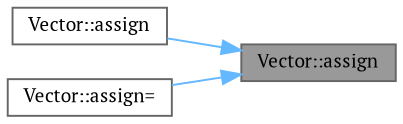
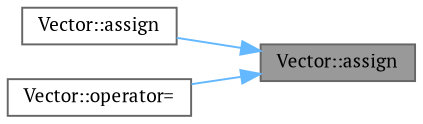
(90, 97) -> (99, 97)
